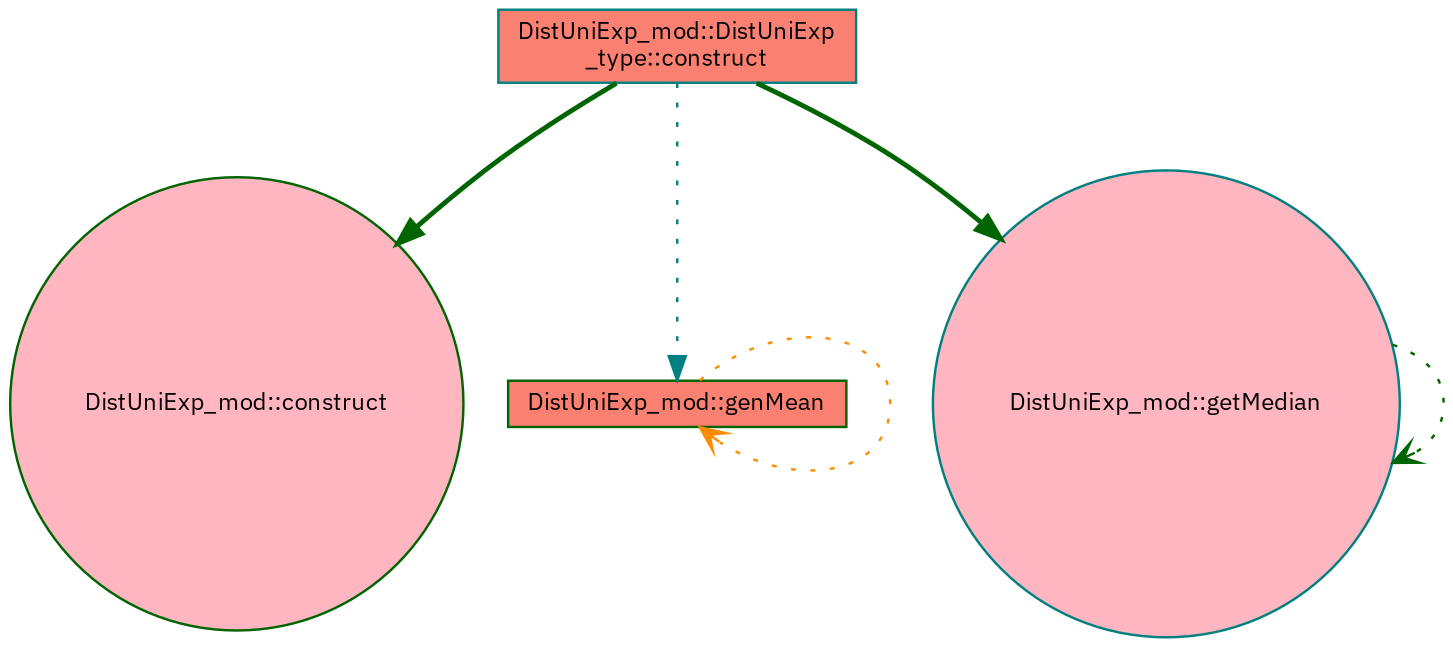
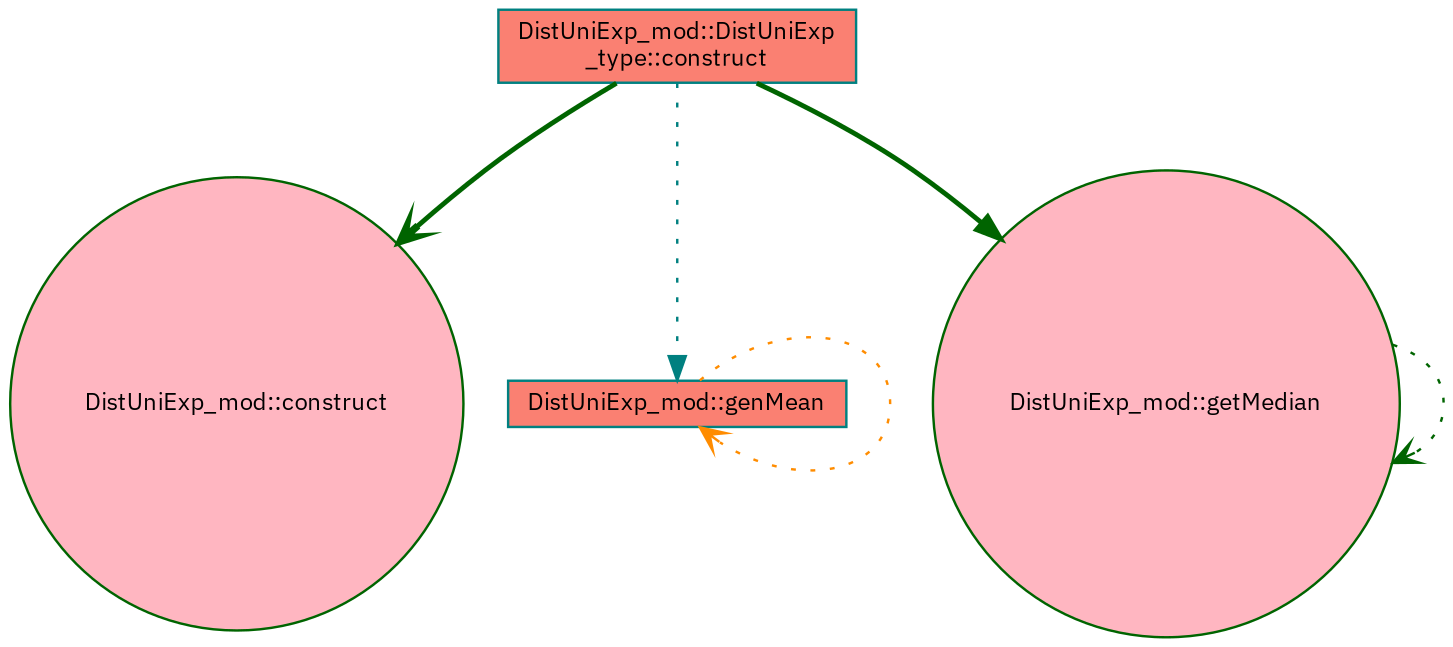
(513, 150) -> (513, 150)
(677, 404) -> (677, 404)
(1166, 404) -> (1166, 404)
